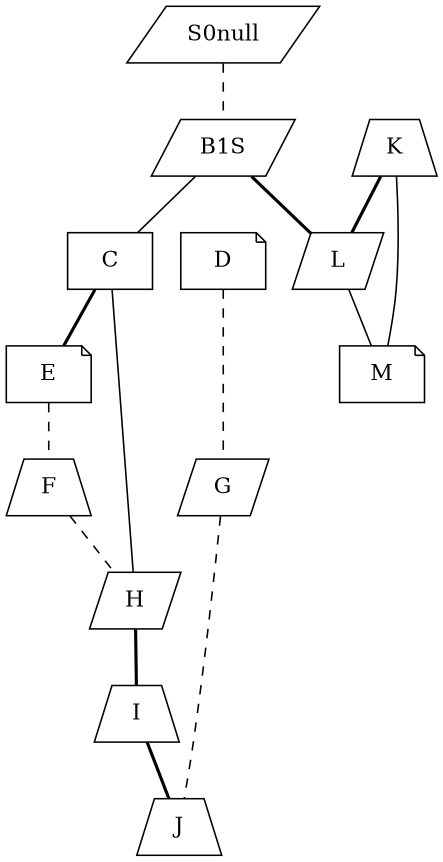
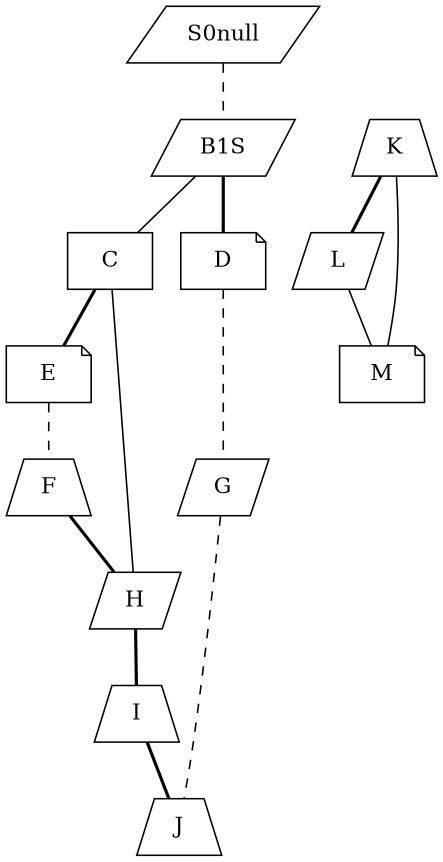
(282, 205) -> (223, 205)
(92, 544) -> (92, 544)
